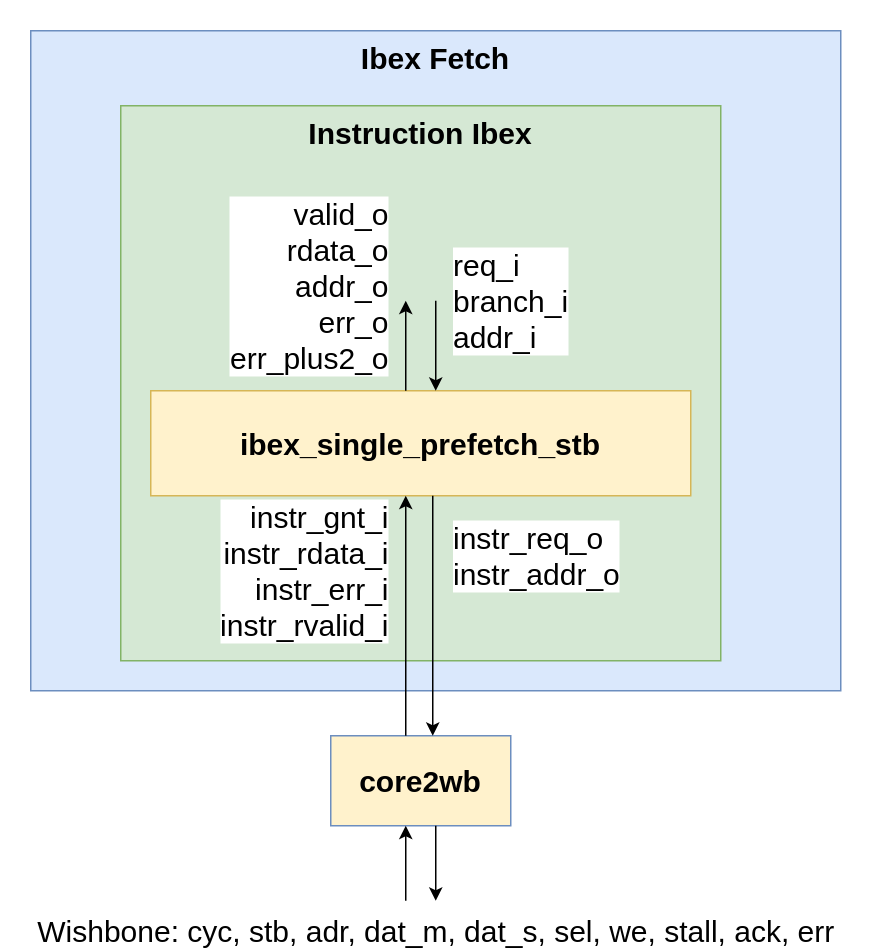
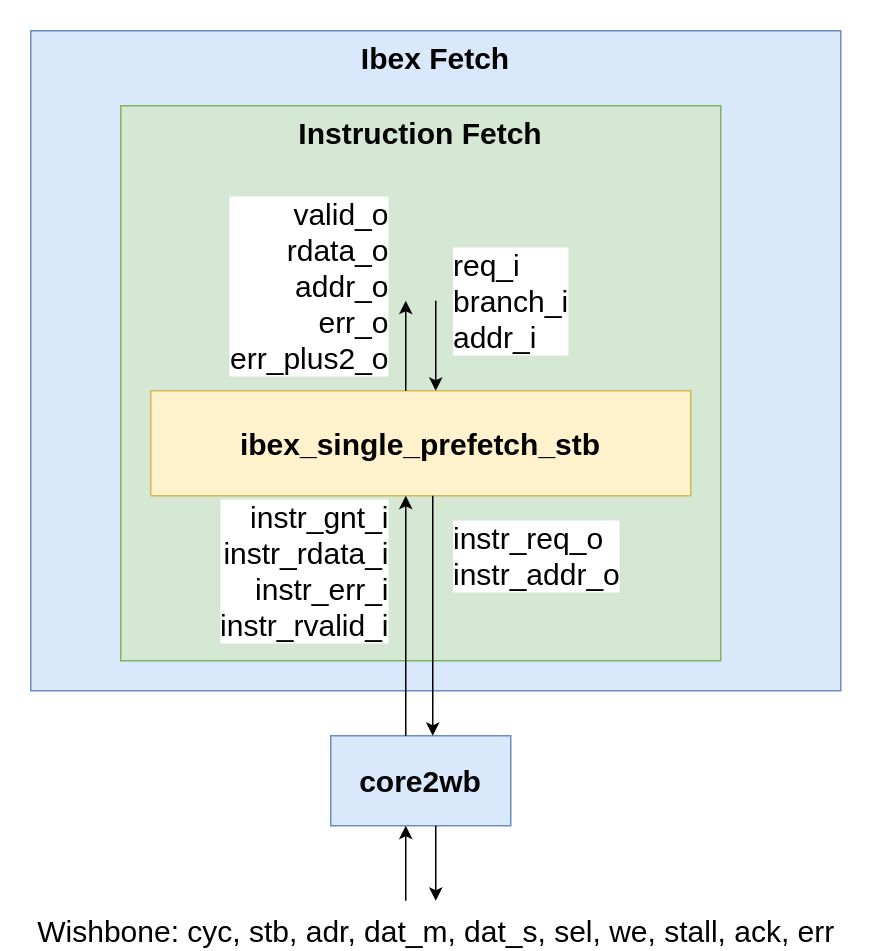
(421, 134) -> (421, 134)
(421, 781) -> (421, 781)
